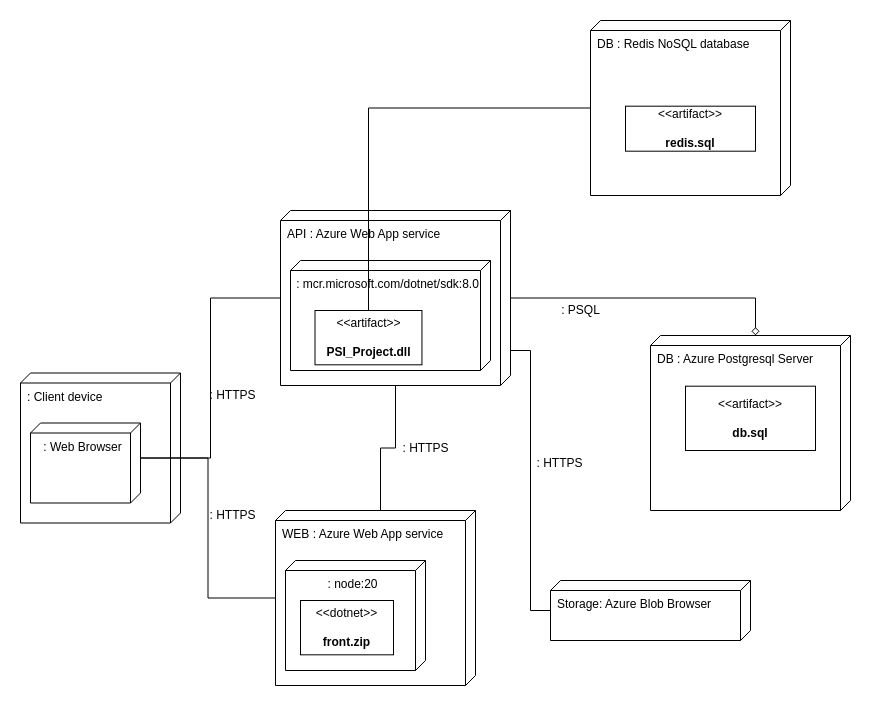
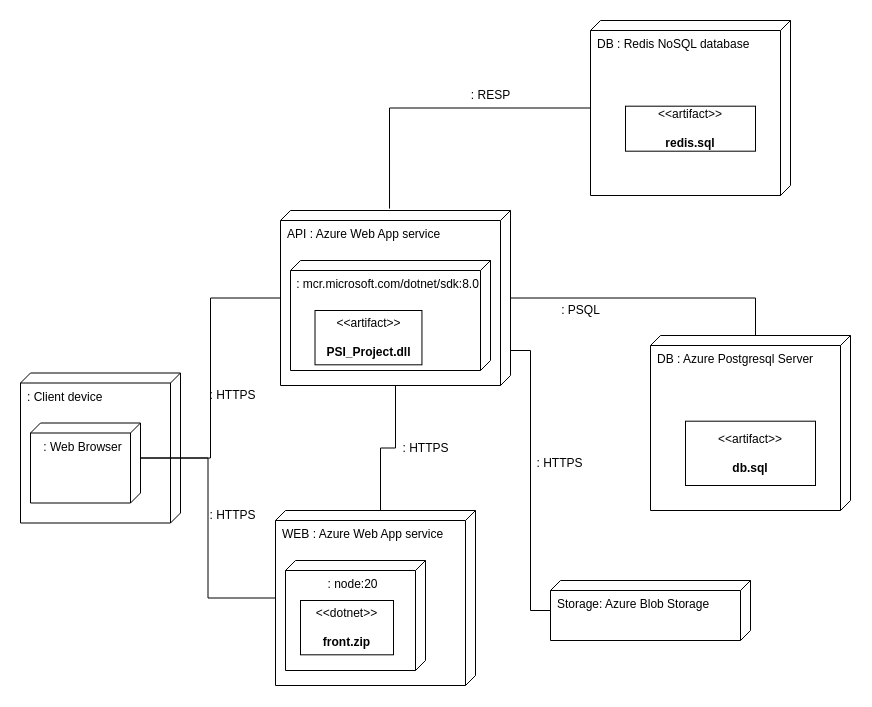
none -> (491, 96)
(369, 198) -> (390, 157)
(756, 327) -> (756, 328)
(751, 418) -> (751, 453)
(640, 605) -> (640, 605)
